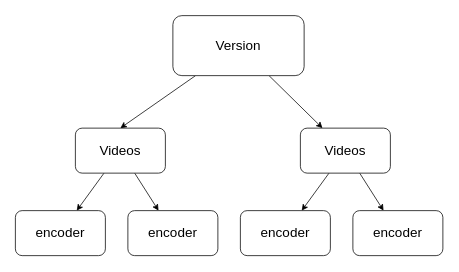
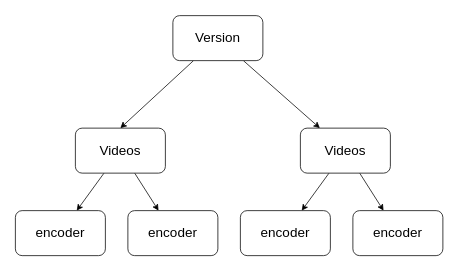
(239, 45) -> (218, 38)
